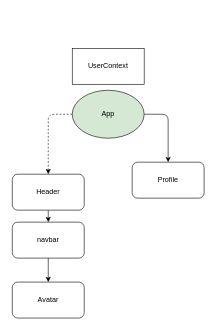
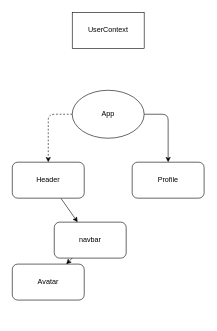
(108, 66) -> (108, 30)
(108, 114) -> (108, 114)
(48, 192) -> (48, 180)
(48, 240) -> (90, 240)
(48, 300) -> (48, 282)
